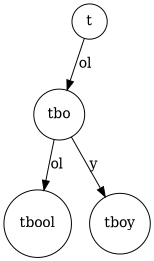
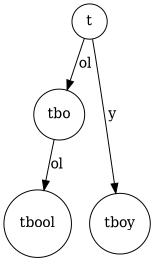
(86, 162) -> (104, 111)
